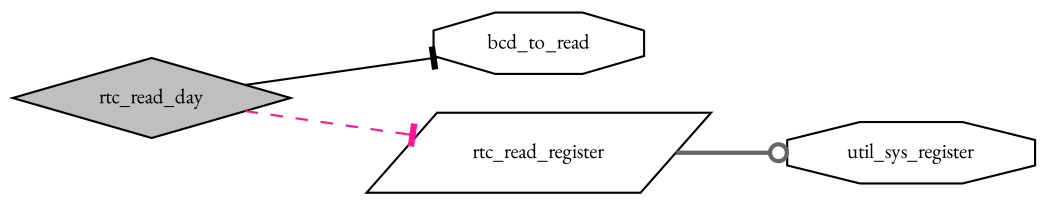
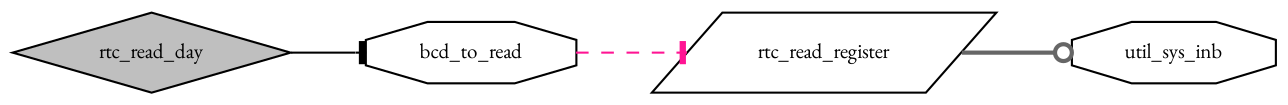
(326, 123) -> (626, 53)
(911, 153) -> (1174, 53)
